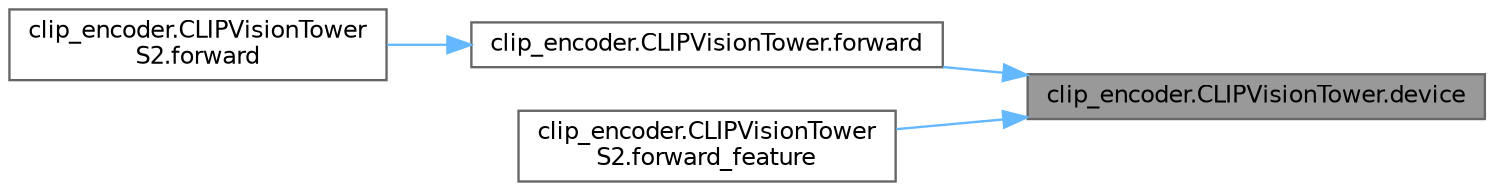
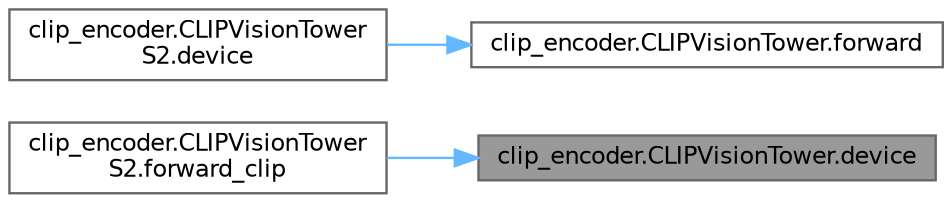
(198, 45) -> (198, 45)
(973, 70) -> none
(707, 146) -> (198, 158)
